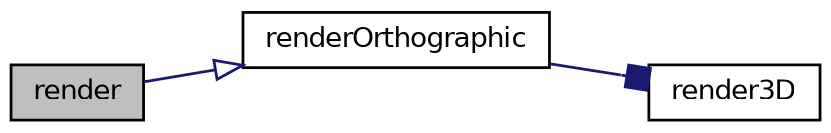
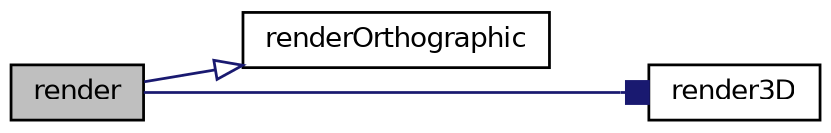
(585, 69) -> (382, 92)
